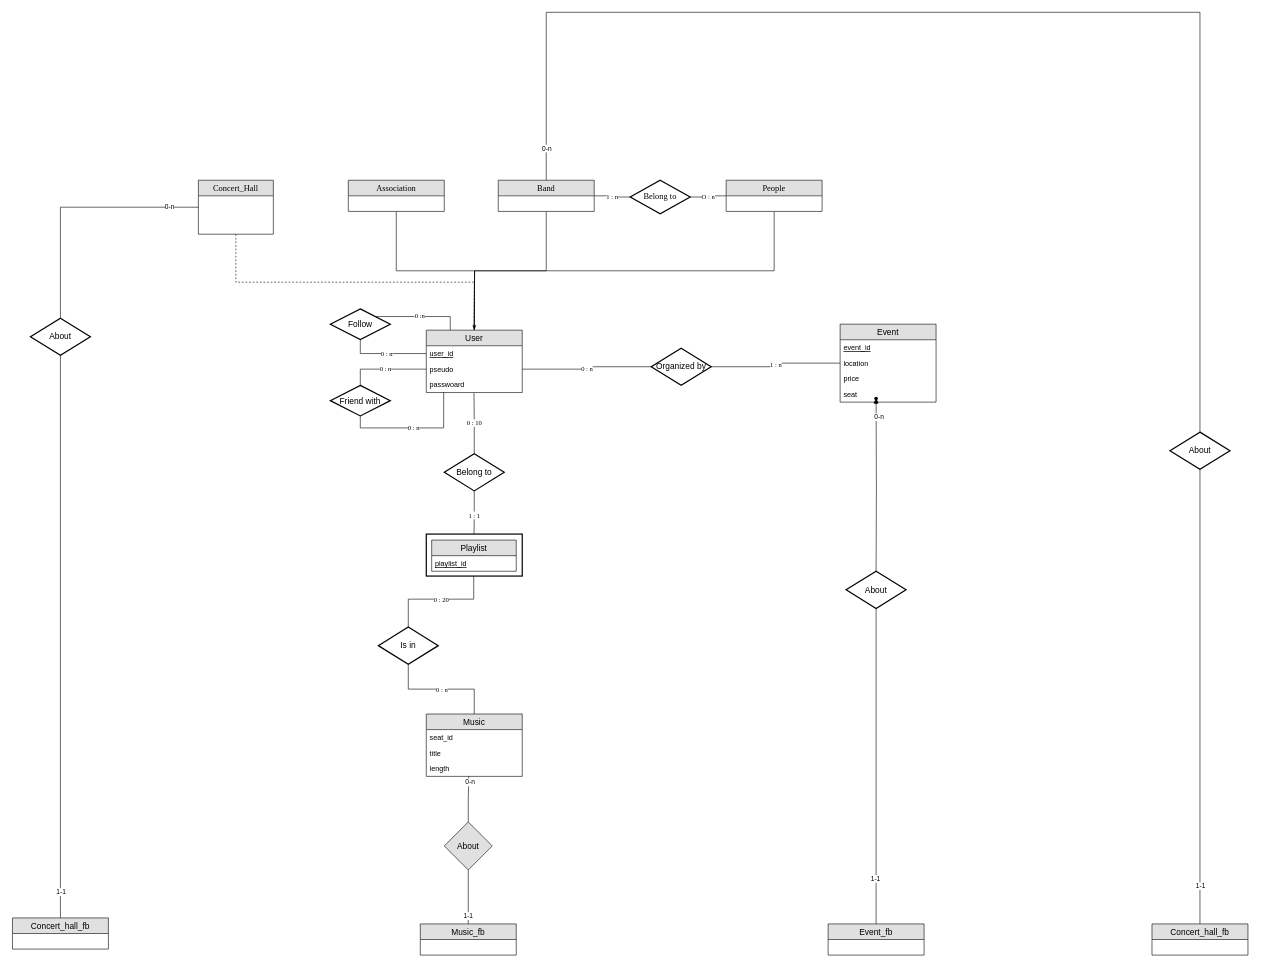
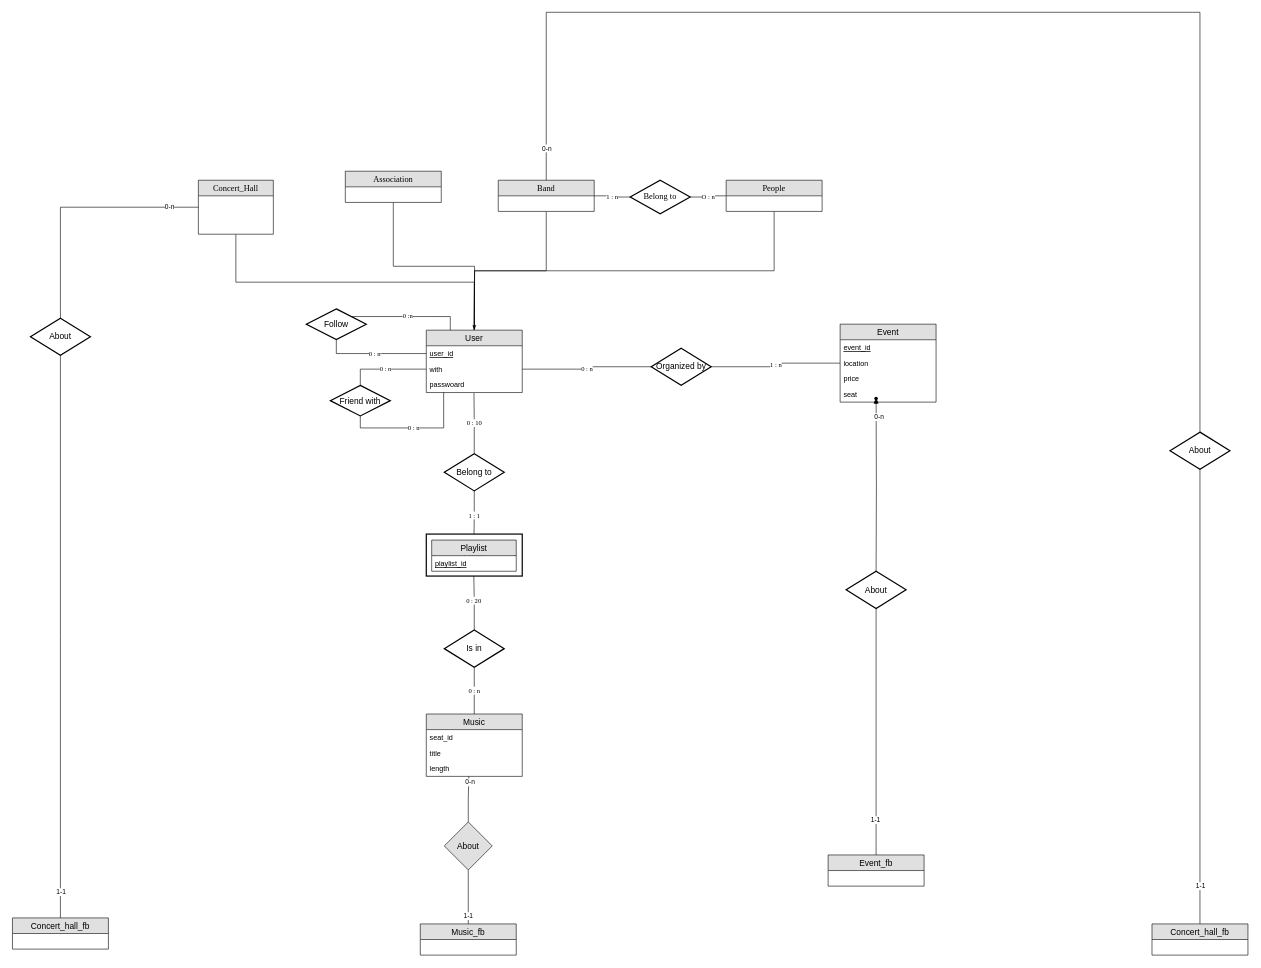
(396, 196) -> (393, 187)
(330, 282) -> (330, 282)
(360, 324) -> (336, 324)
(442, 370) -> (437, 370)
(408, 646) -> (474, 649)
(876, 940) -> (876, 871)
